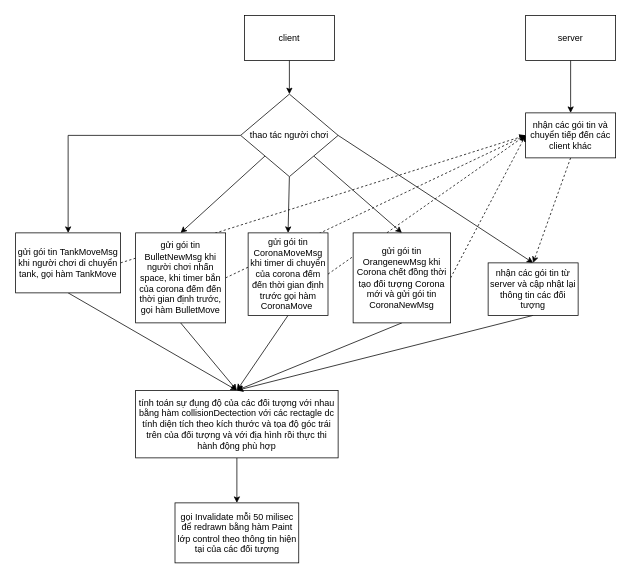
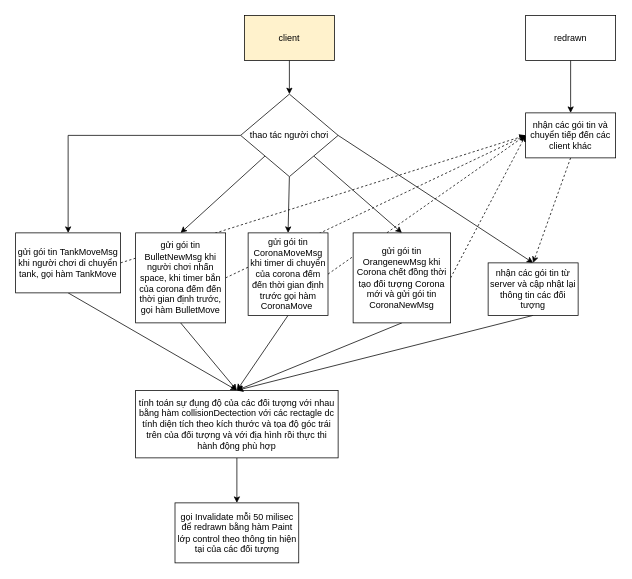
(289, 38) -> (289, 38)
(570, 38) -> (570, 38)
